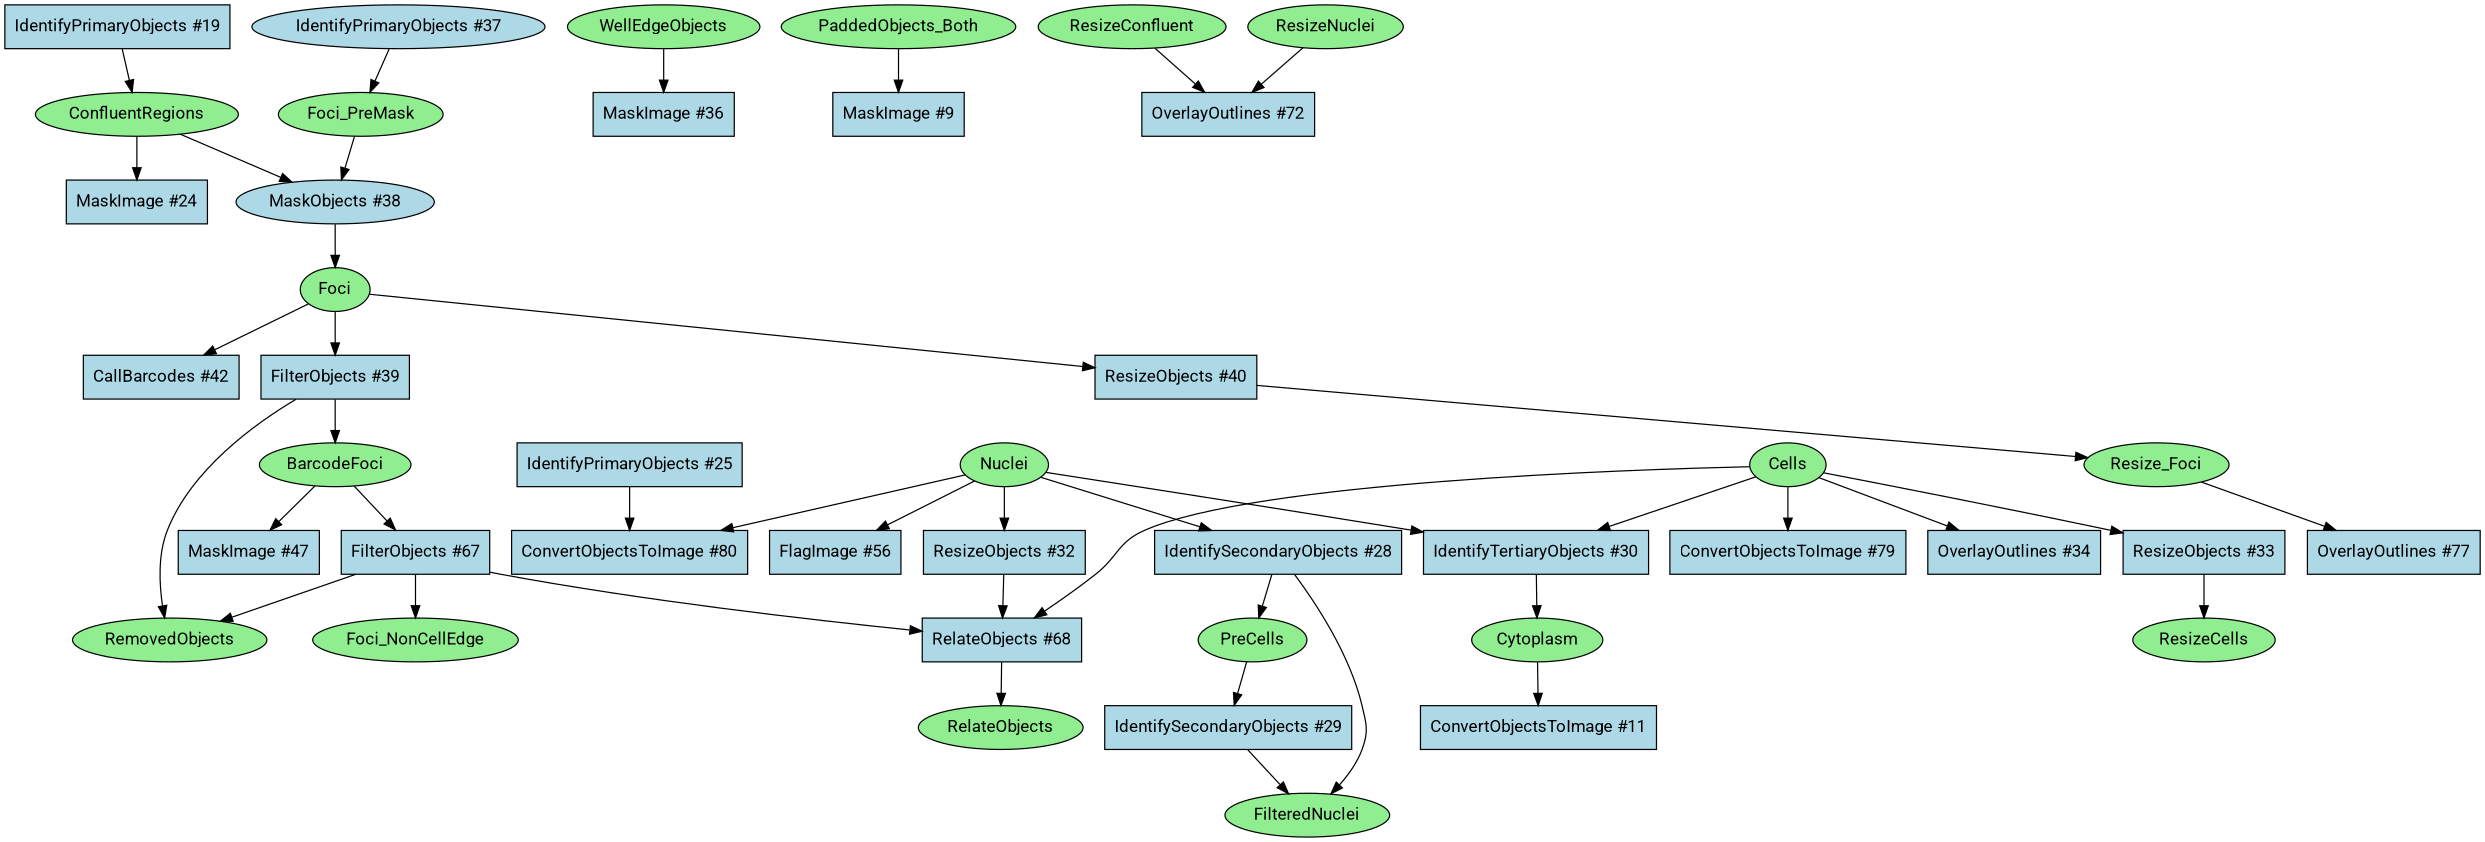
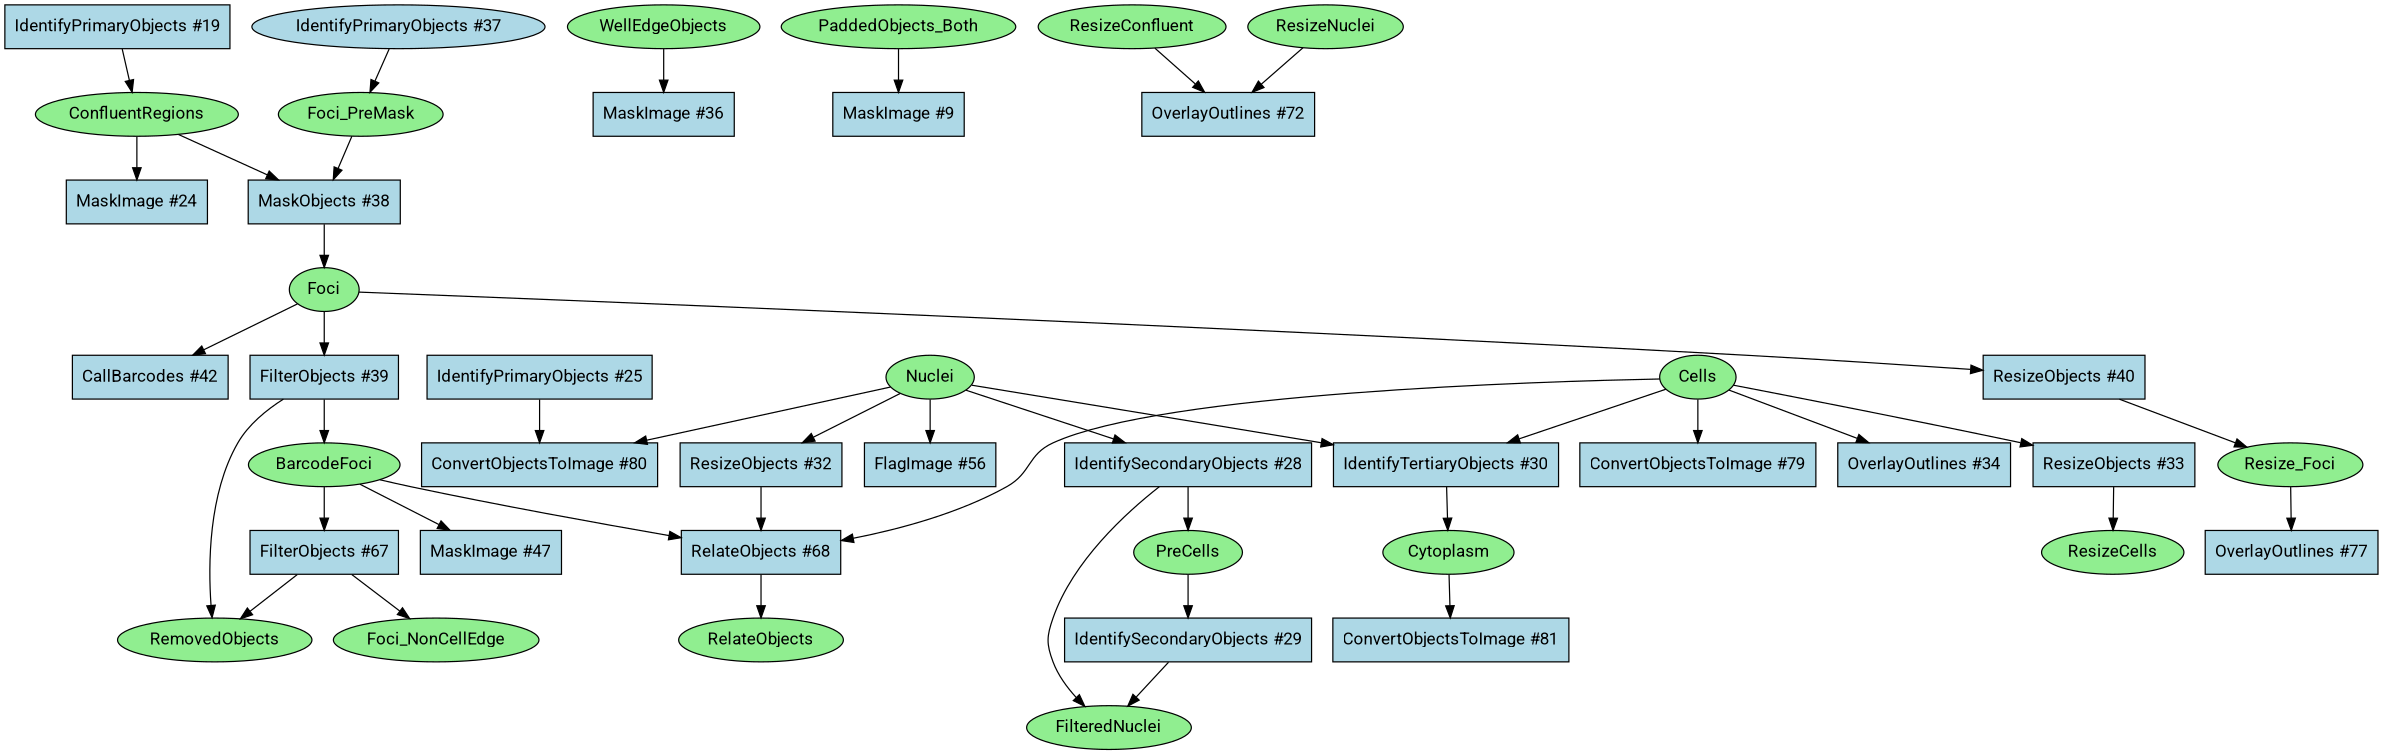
(335, 202) -> (324, 202)
(699, 605) -> (524, 509)
(1538, 728) -> (1451, 640)
